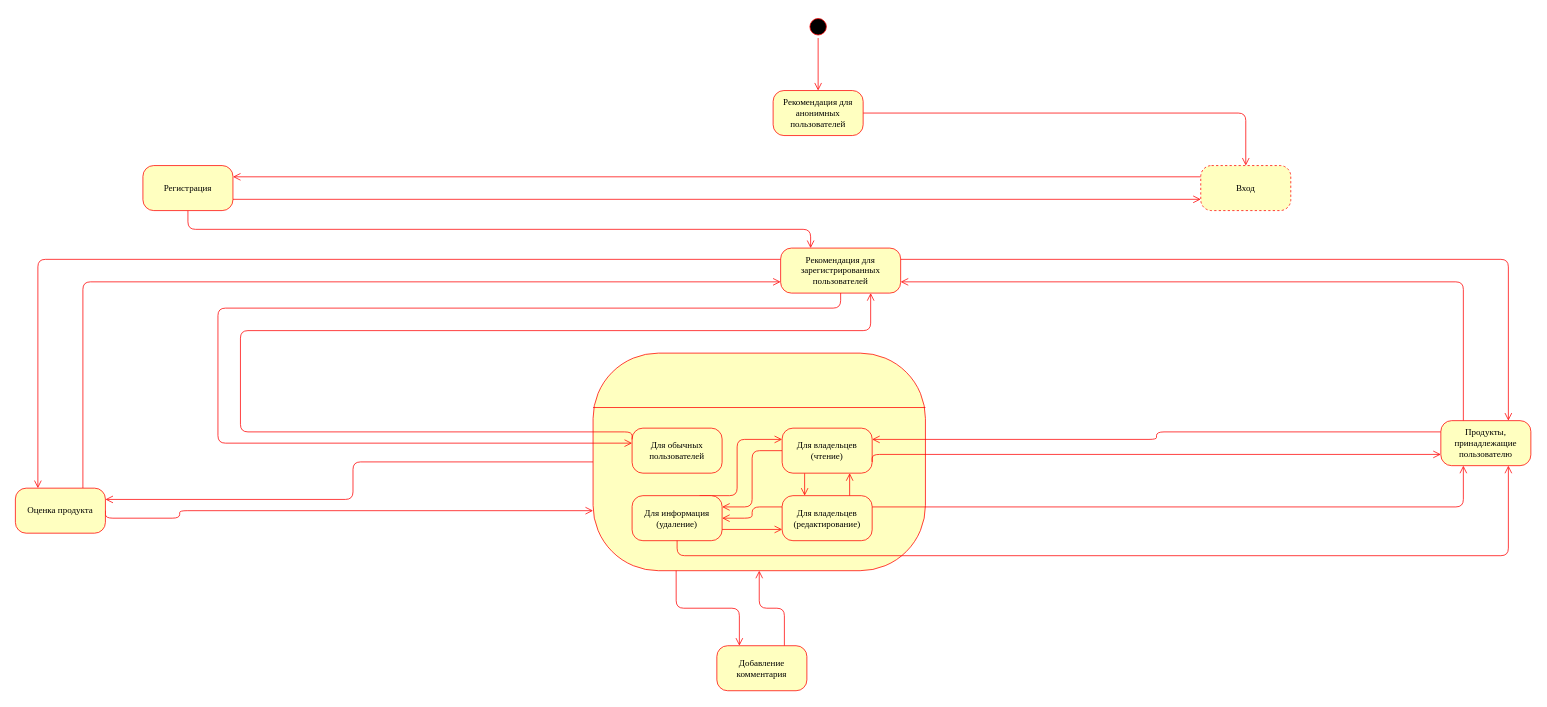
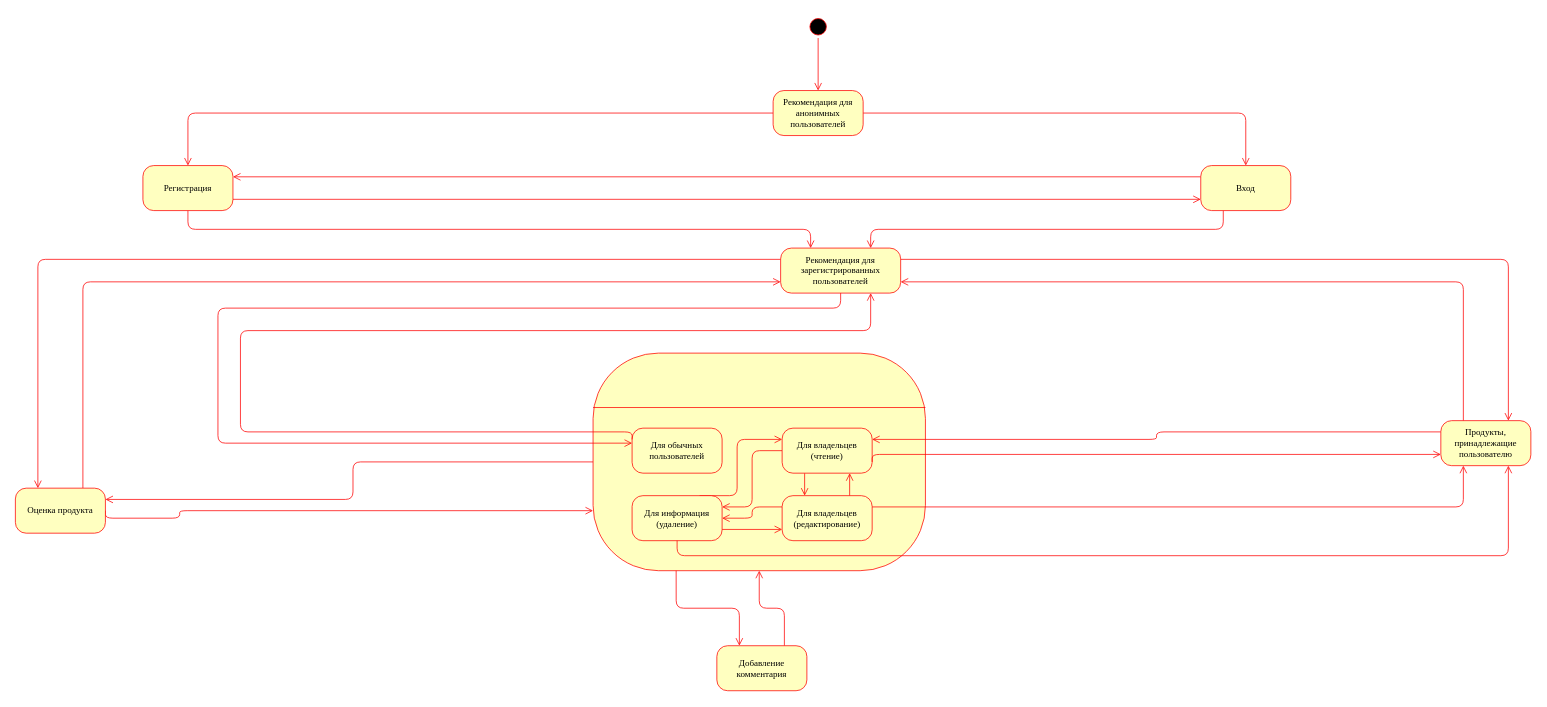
none -> (458, 113)
(1245, 188) -> (1245, 188)
none -> (1048, 229)
